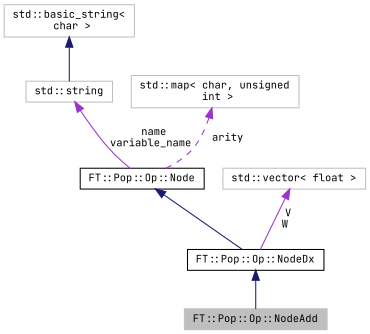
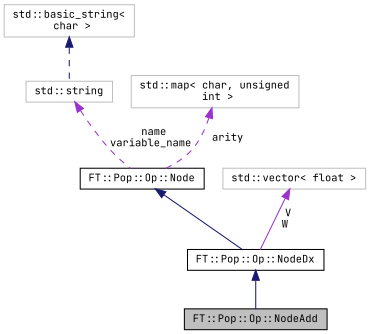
(69, 64) -> (69, 64)
(103, 142) -> (103, 142)
(256, 319) -> (256, 319)
